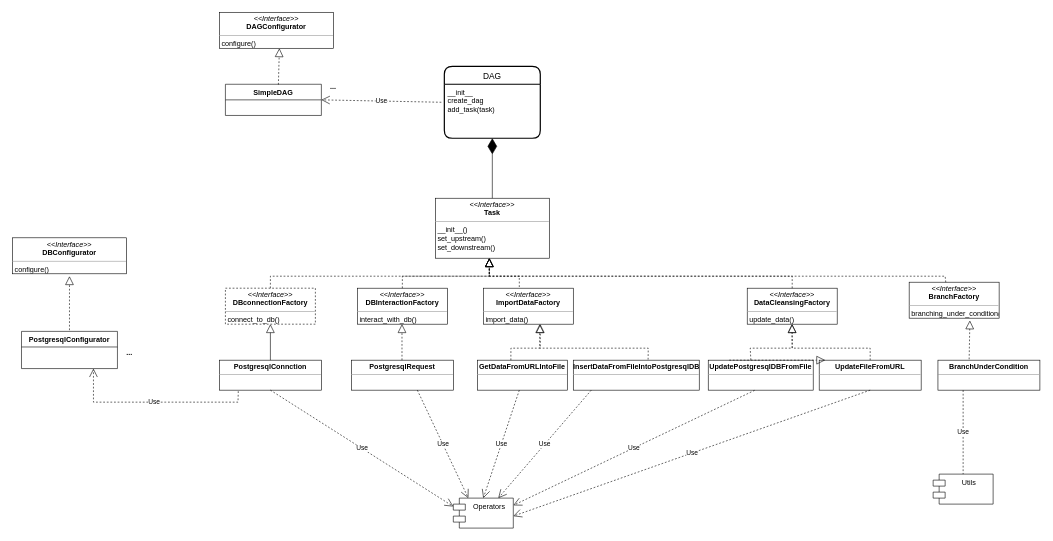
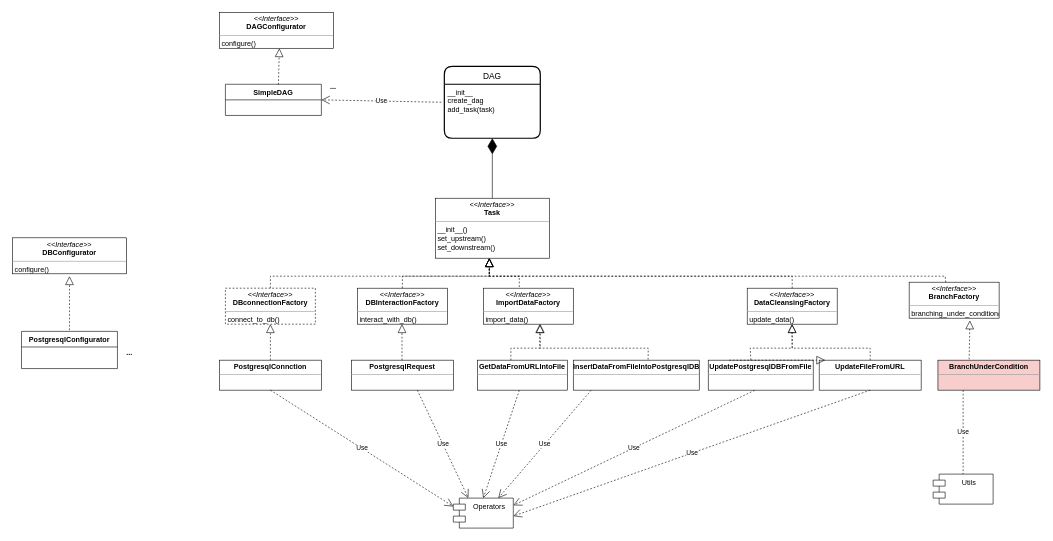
(270, 346) -> (270, 346)
(989, 375) -> (989, 375)
(154, 402) -> none
